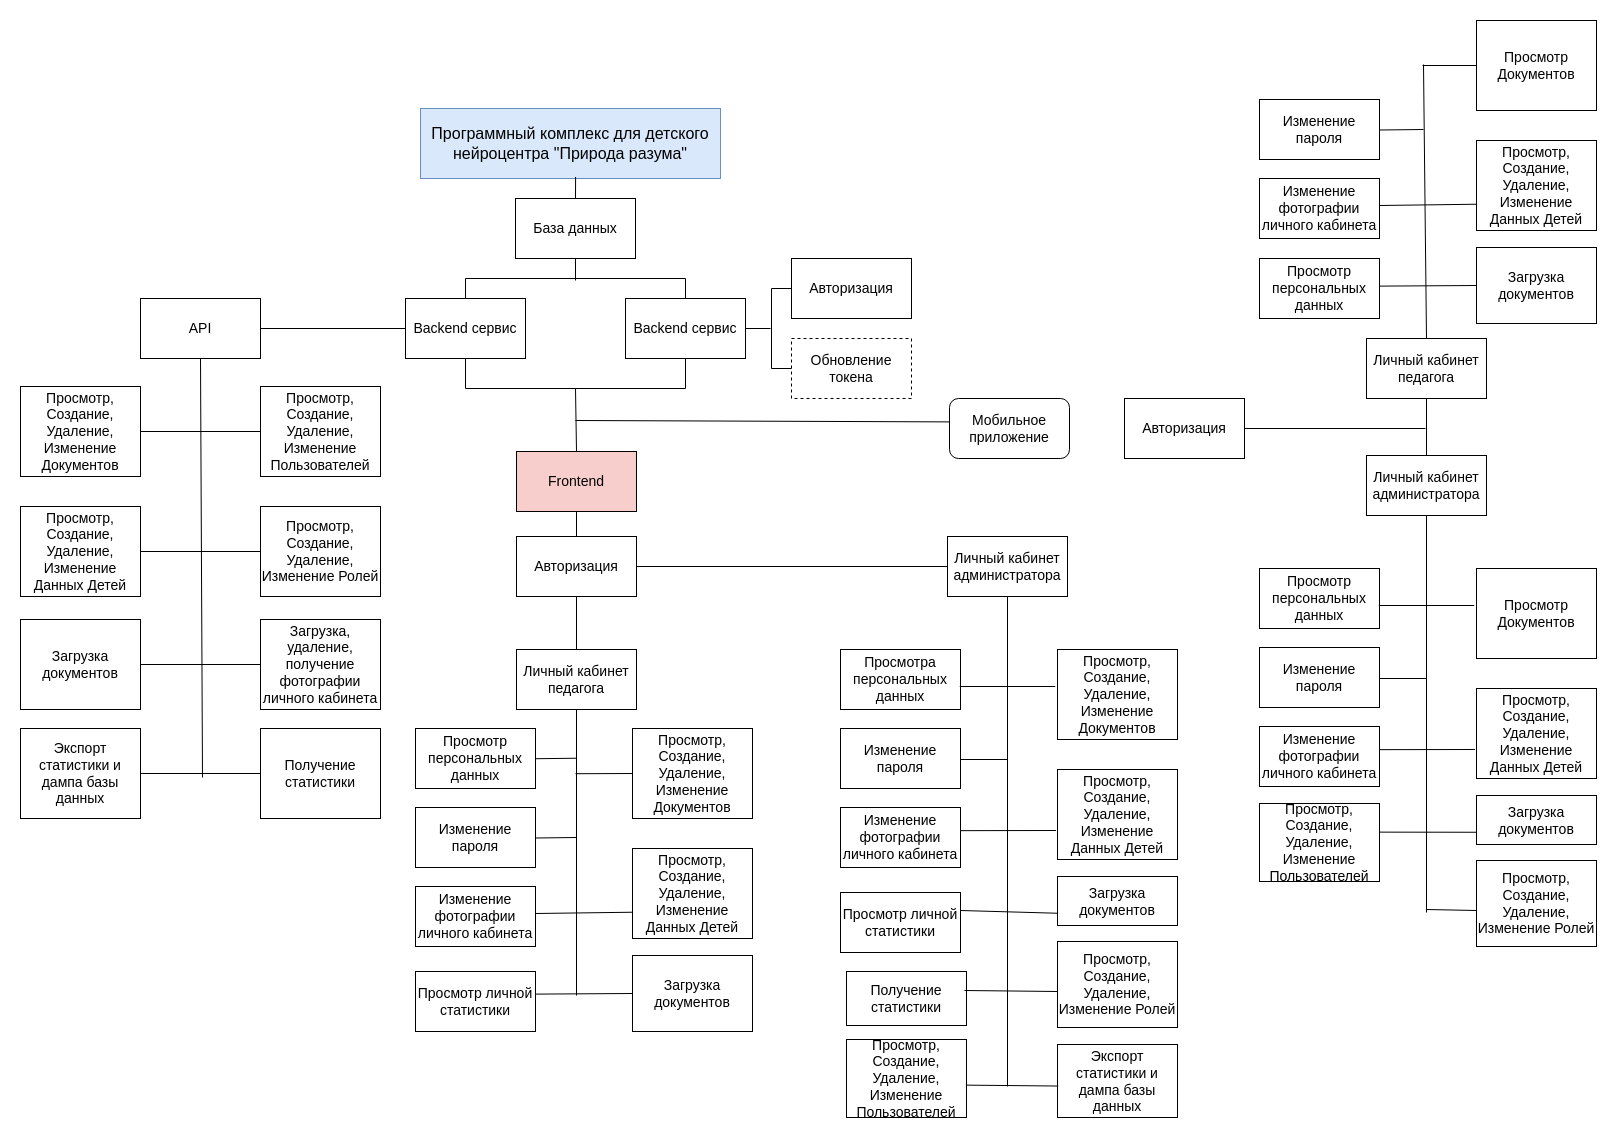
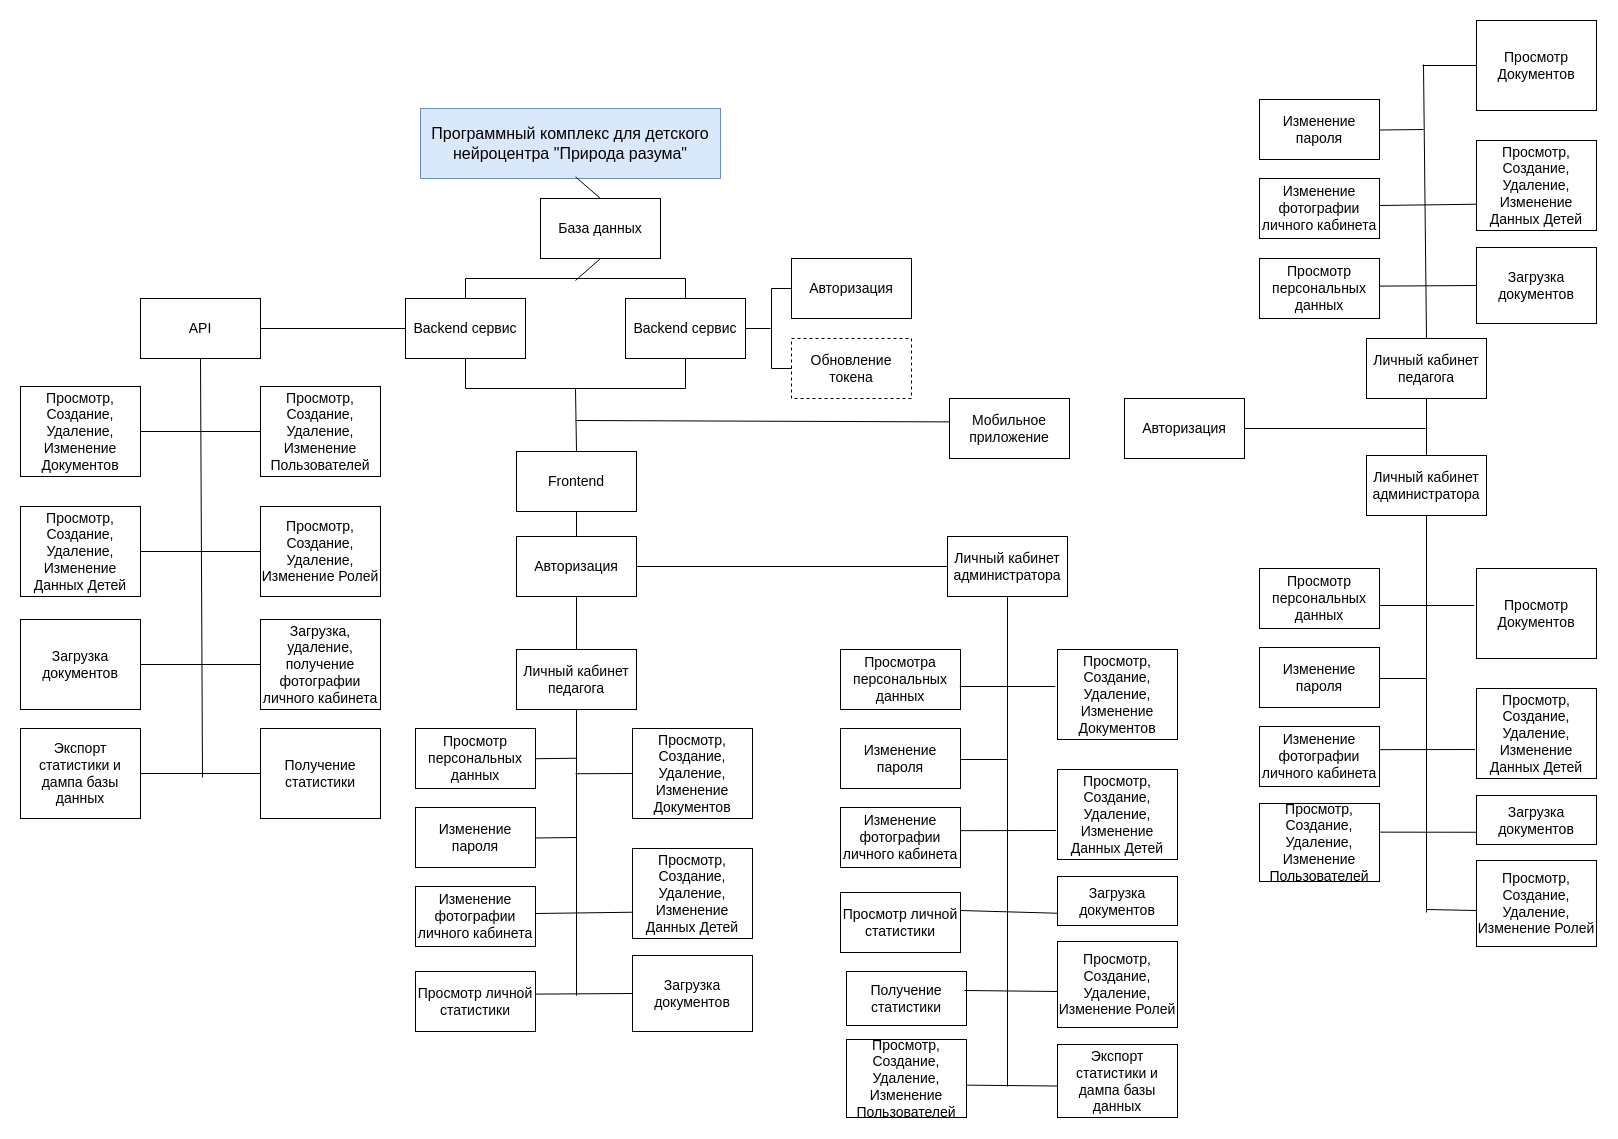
(576, 229) -> (601, 229)
(1010, 429) -> (1010, 429)
(577, 482) -> (577, 482)
